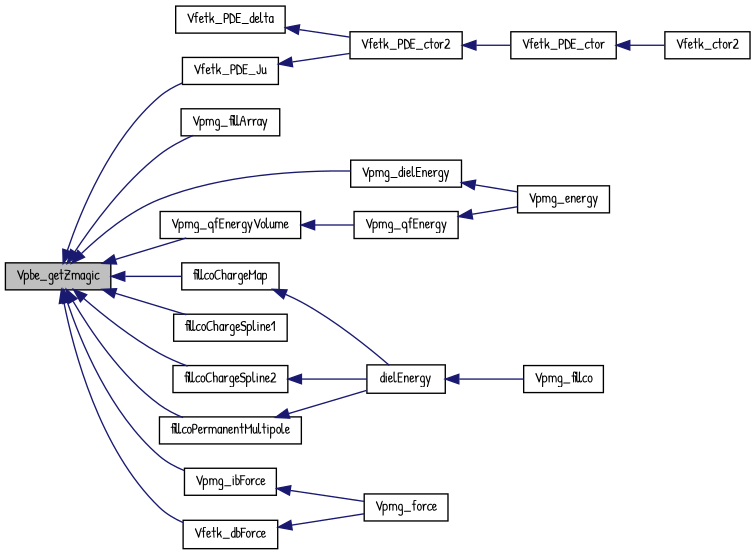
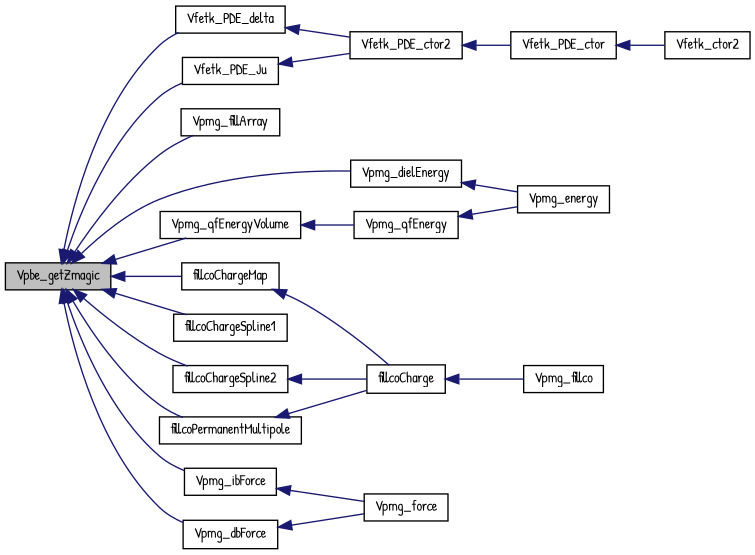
none -> (102, 130)
(406, 379) -> (406, 379)
(230, 534) -> (230, 534)
